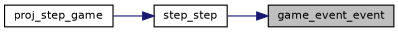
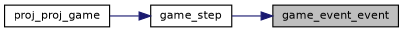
(59, 16) -> (57, 16)
(191, 16) -> (191, 16)
